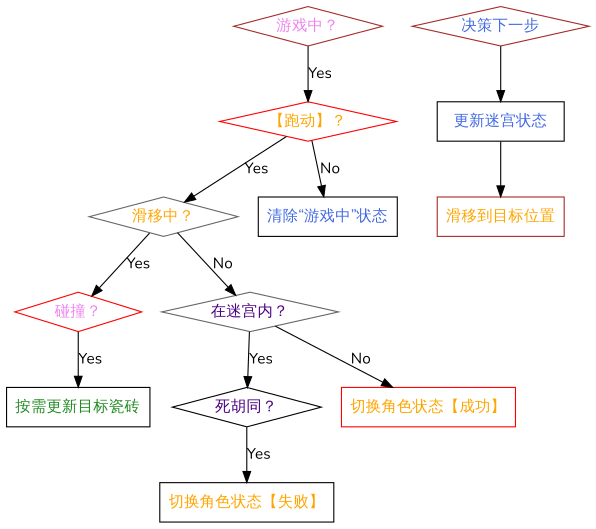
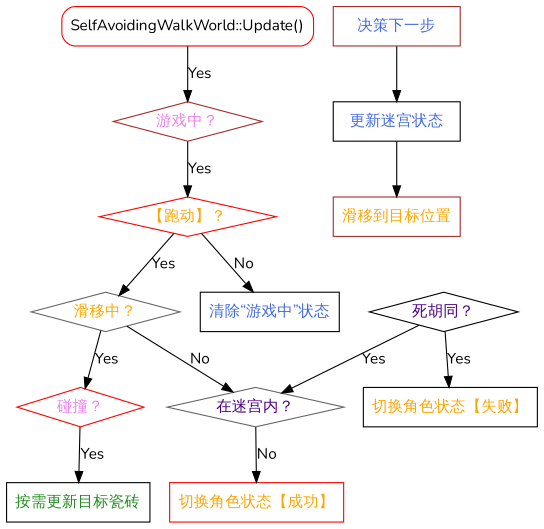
none -> (188, 26)
(501, 26) -> (397, 26)
(249, 354) -> (355, 357)
